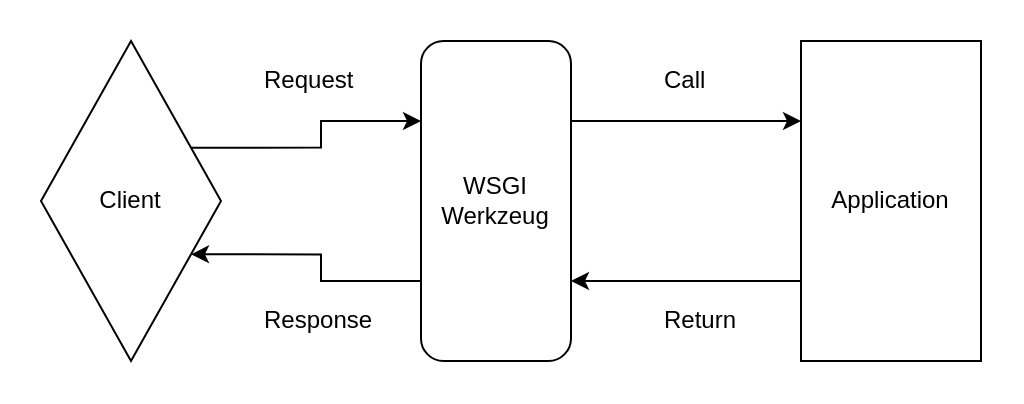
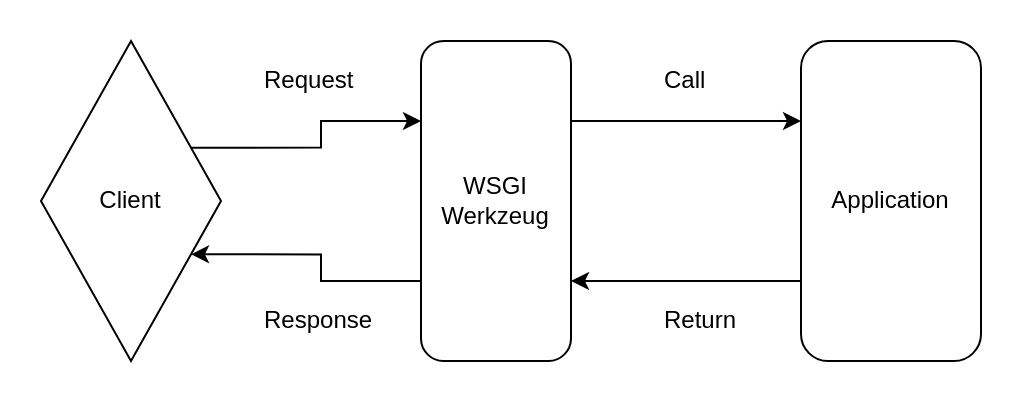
(891, 201) -> (891, 201)
